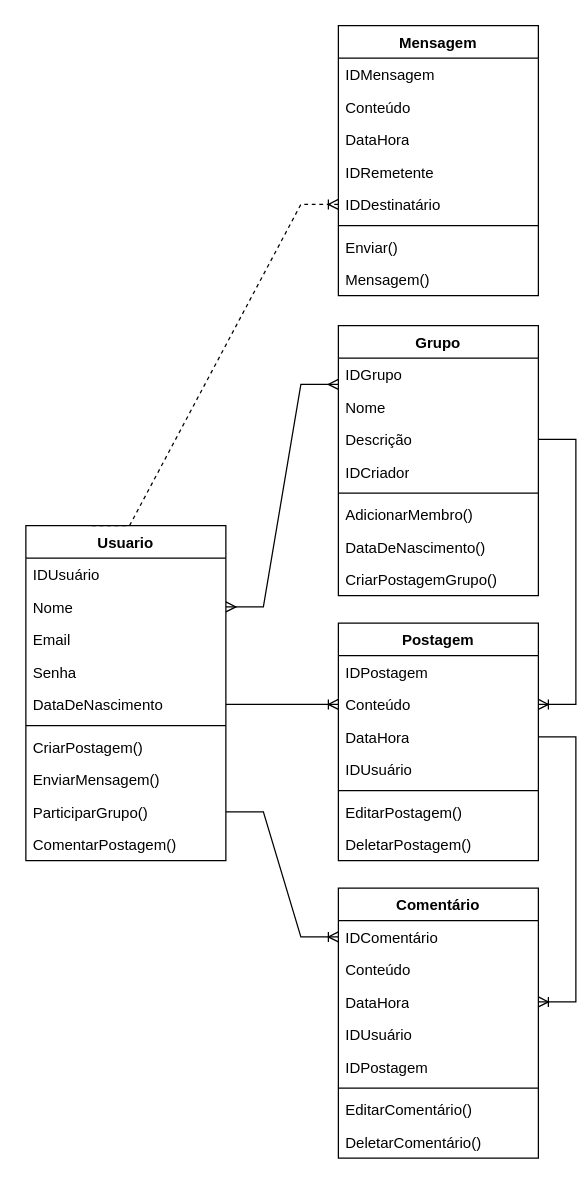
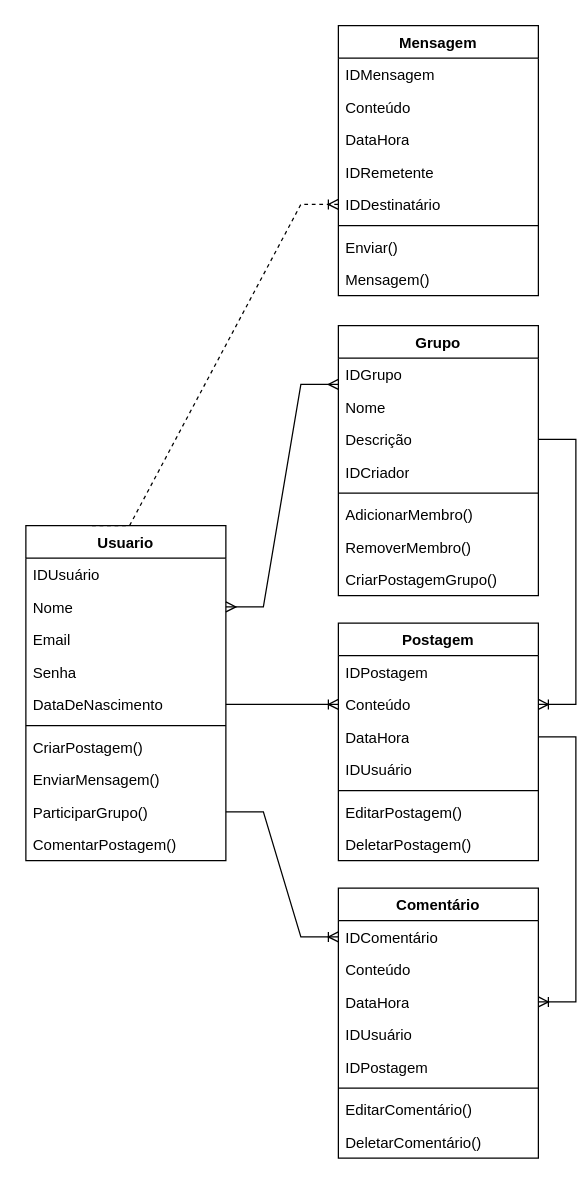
(419, 548) -> (409, 548)
